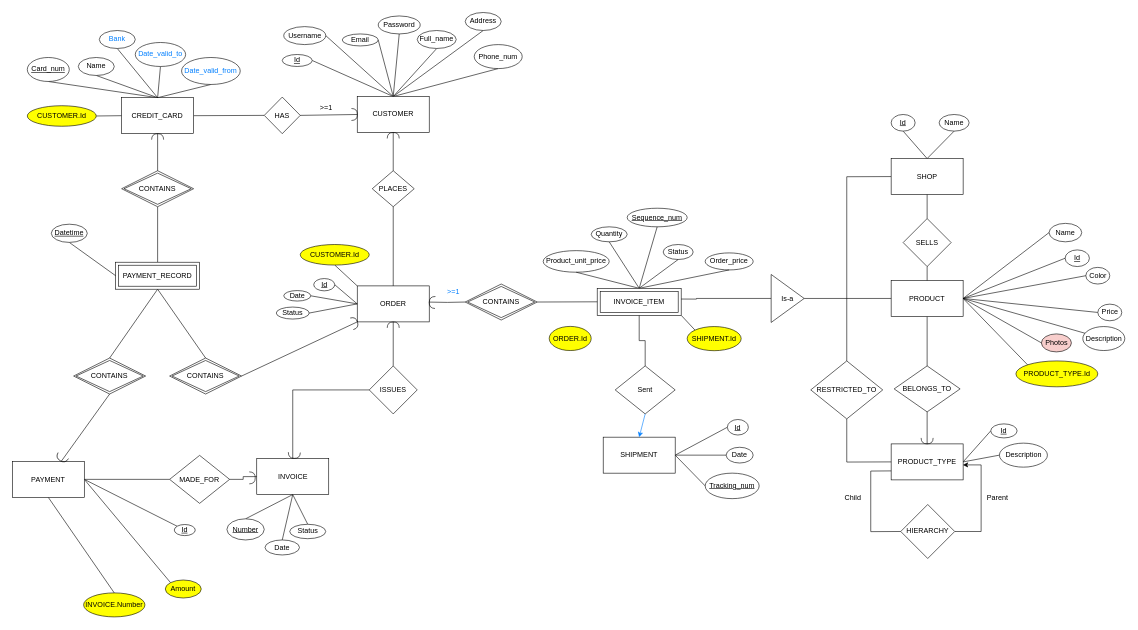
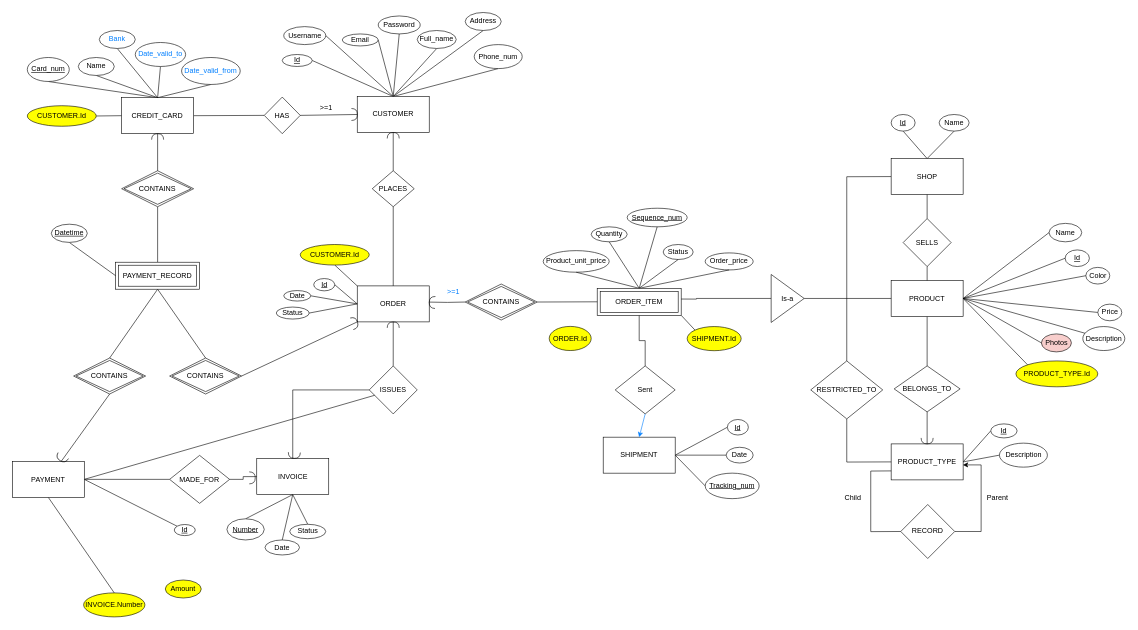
(639, 302) -> (639, 302)
(928, 531) -> (928, 531)
(128, 532) -> (232, 437)
